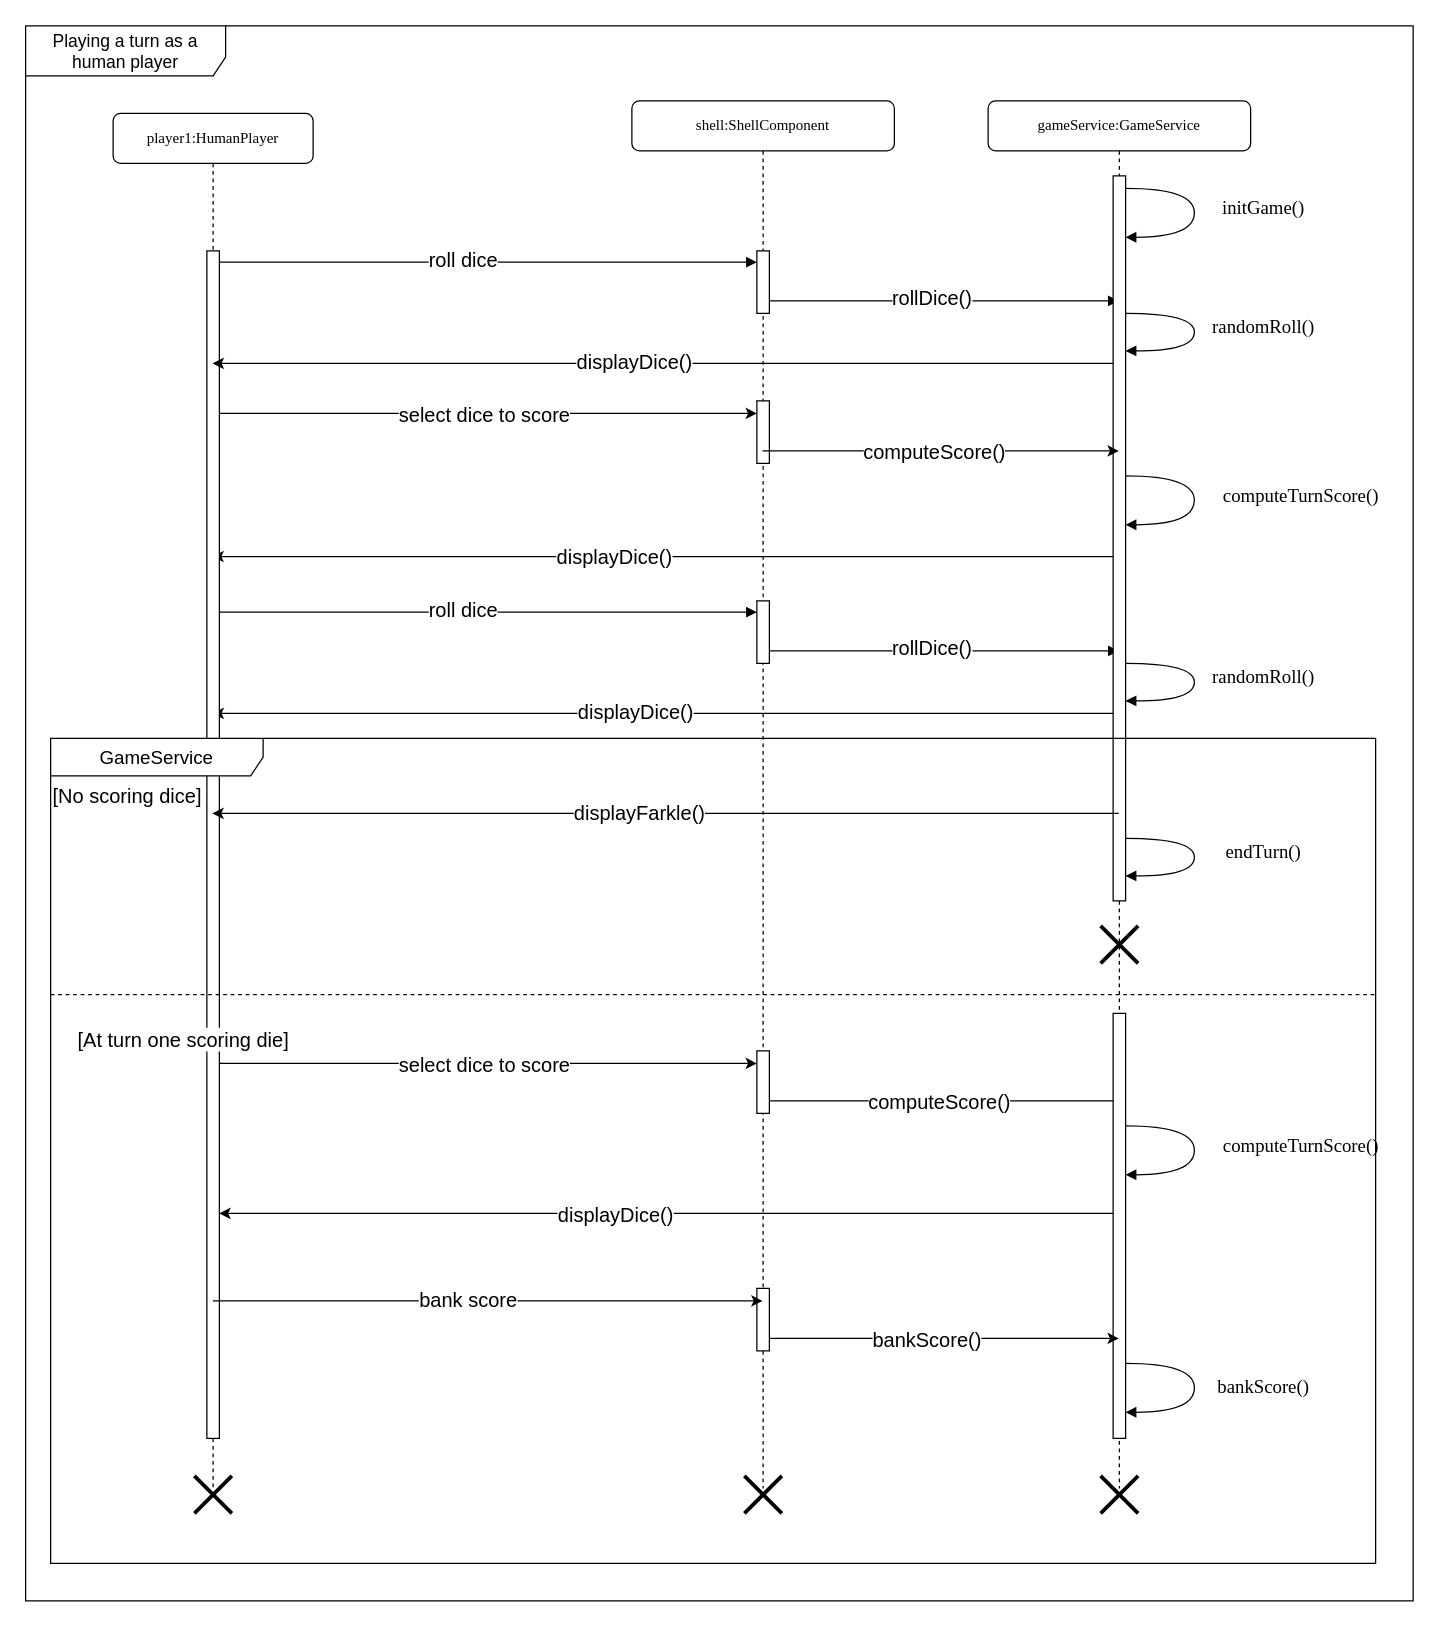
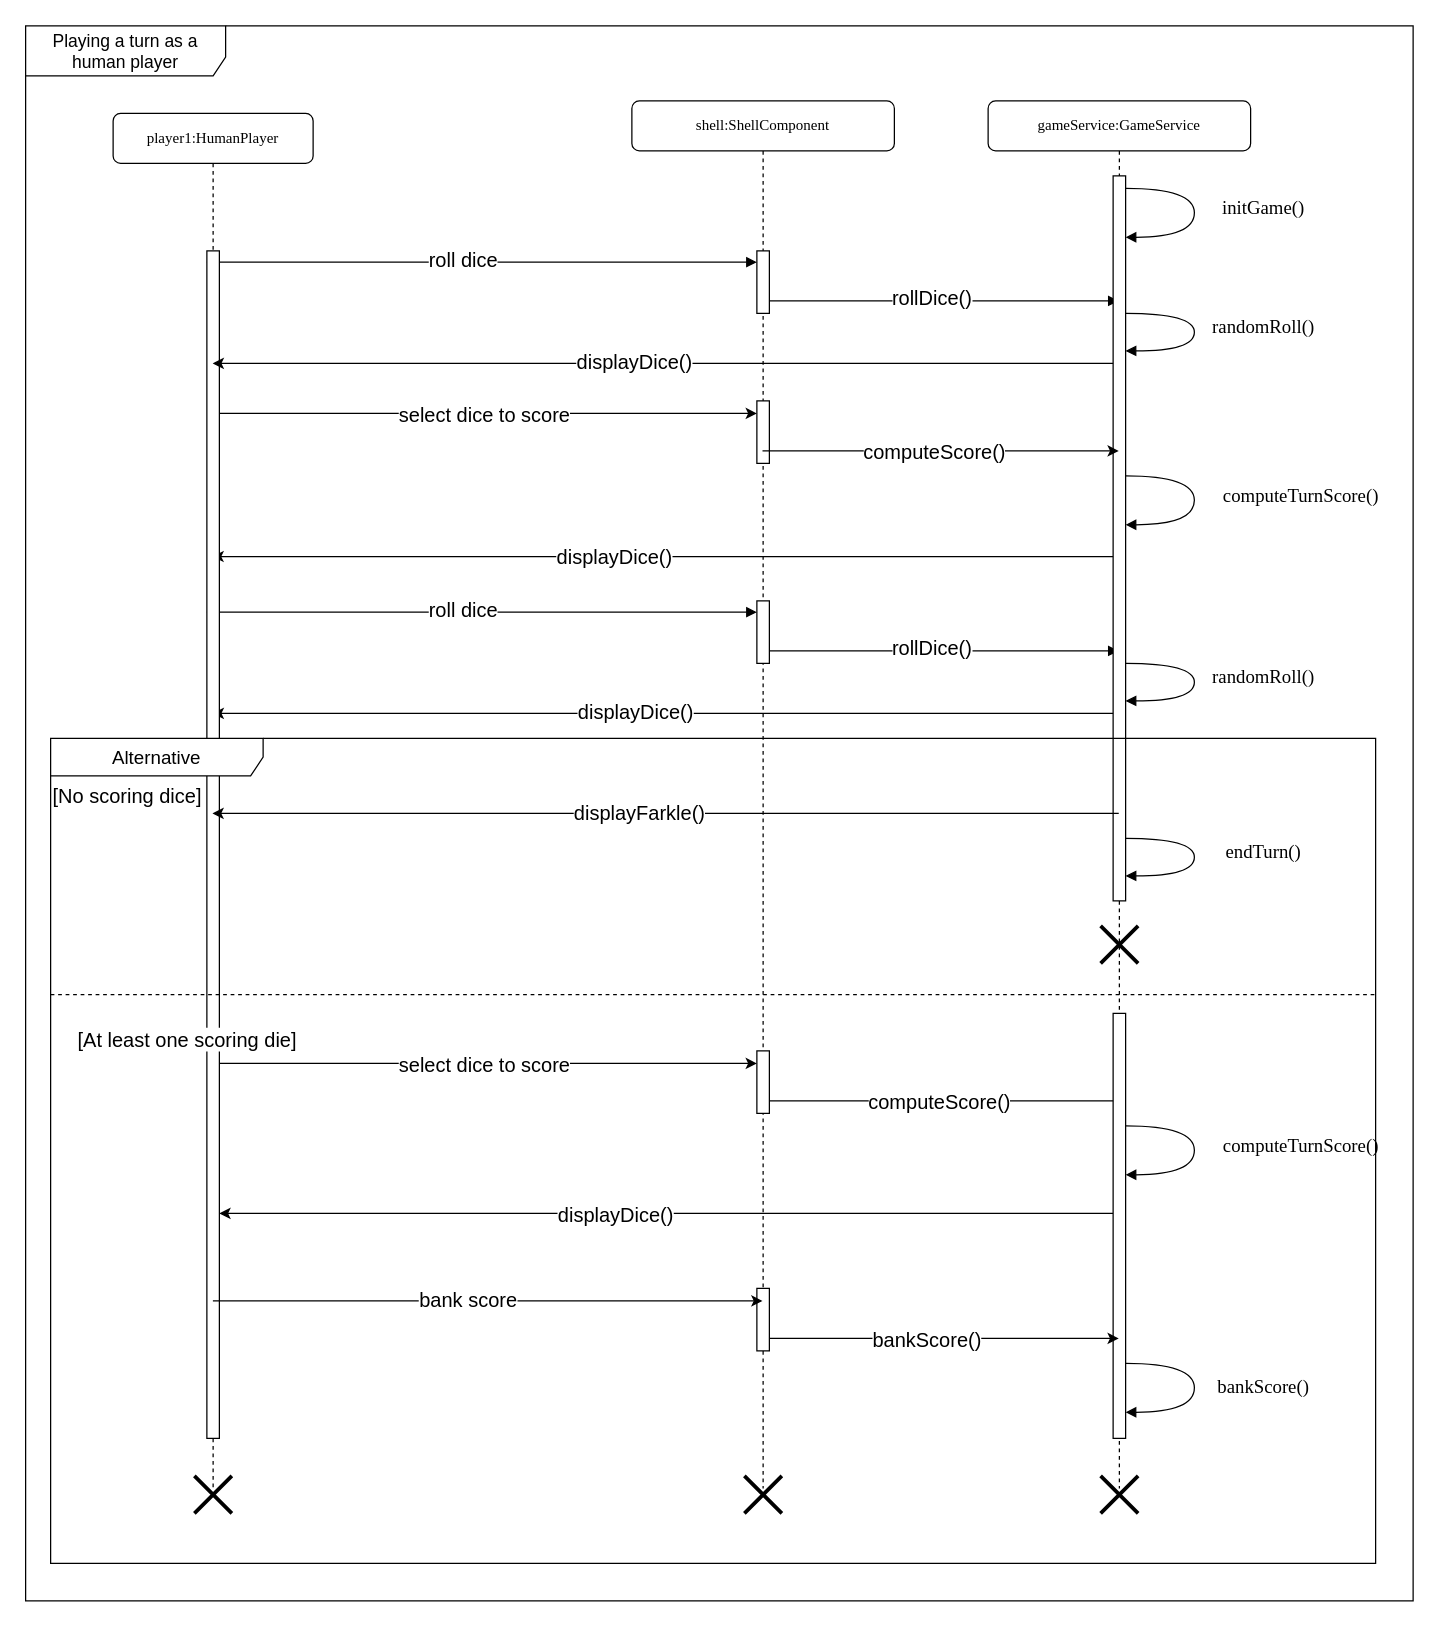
(157, 757) -> (157, 757)
(203, 1040) -> (206, 1040)
